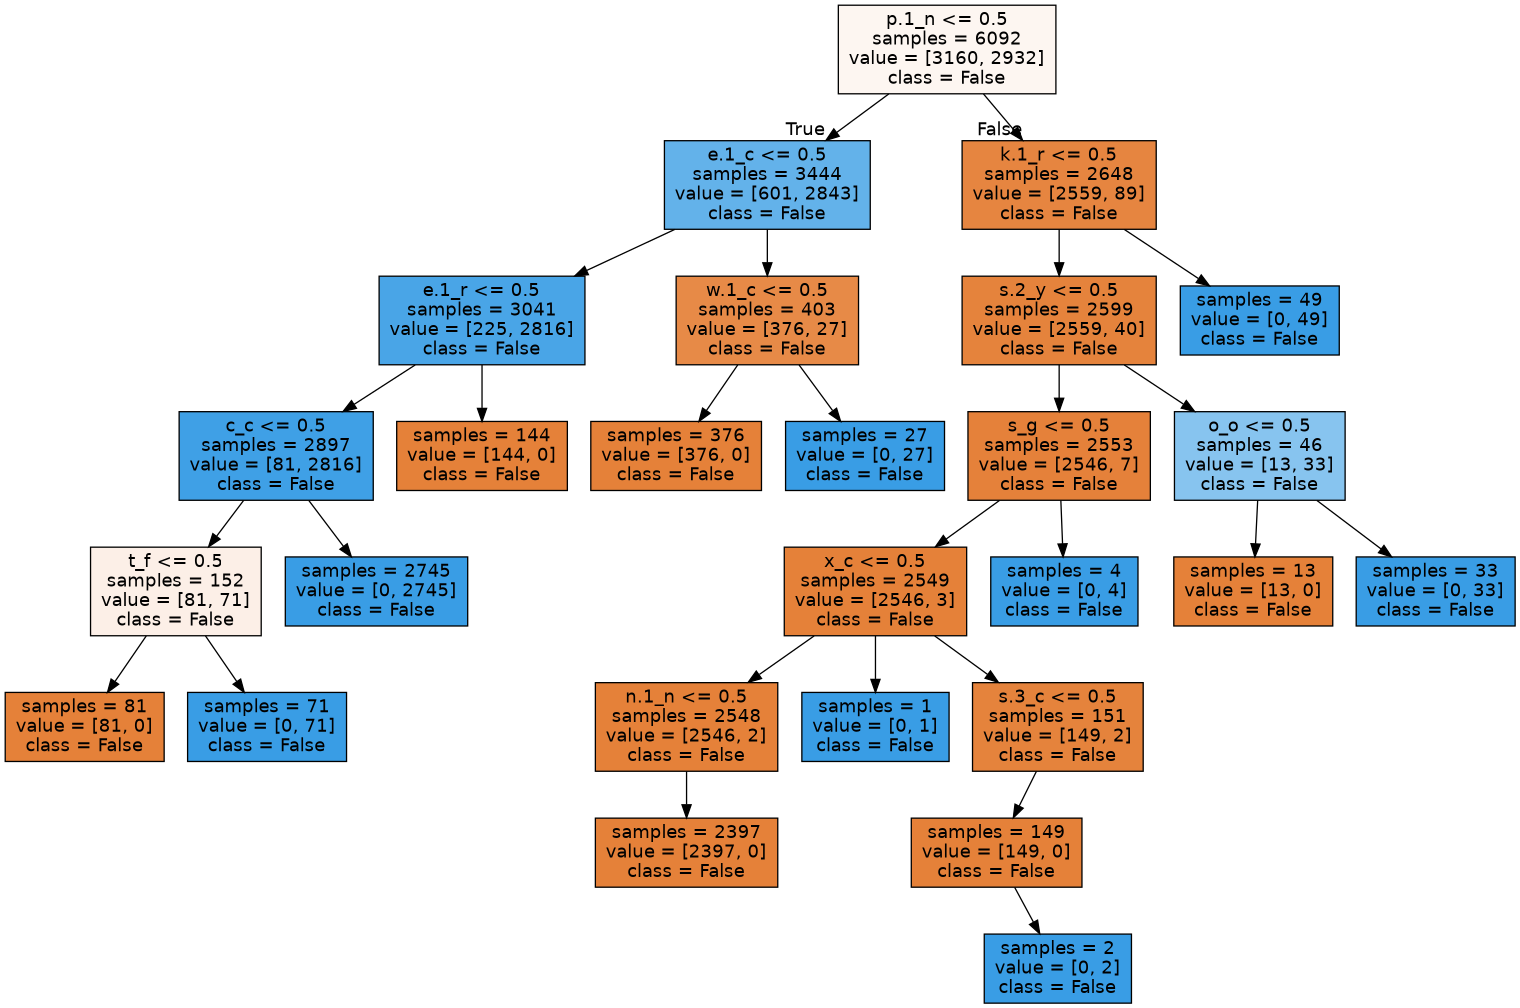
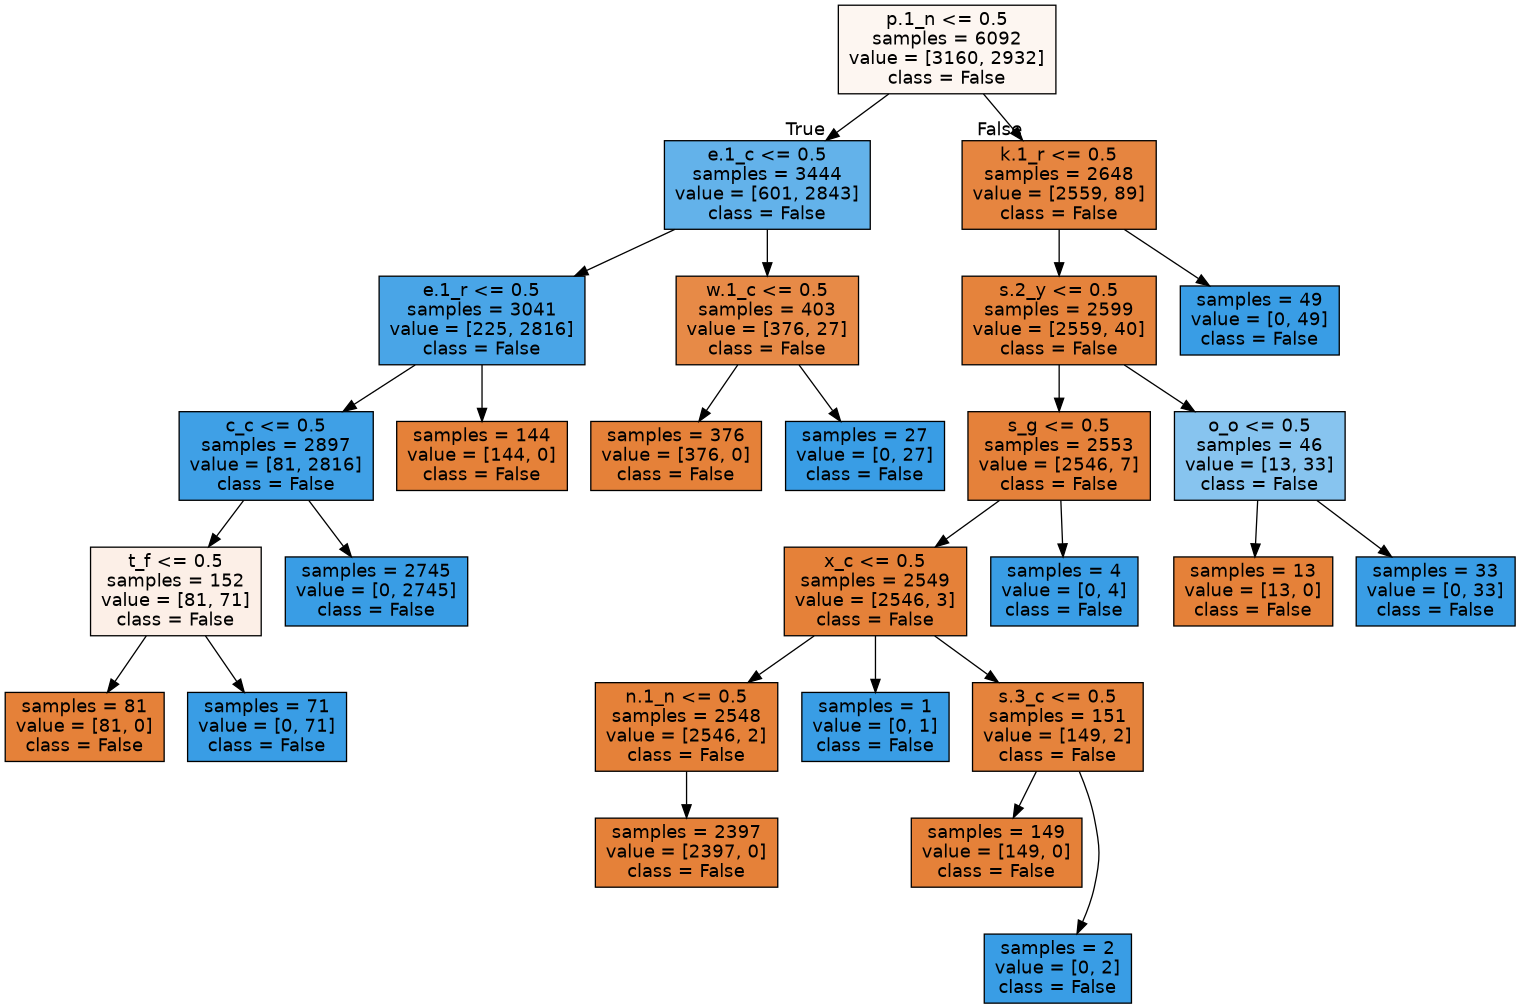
(1024, 905) -> (1099, 846)
